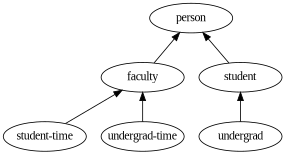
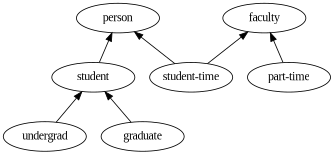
(164, 51) -> (158, 50)
(143, 136) -> (289, 77)
none -> (143, 136)
